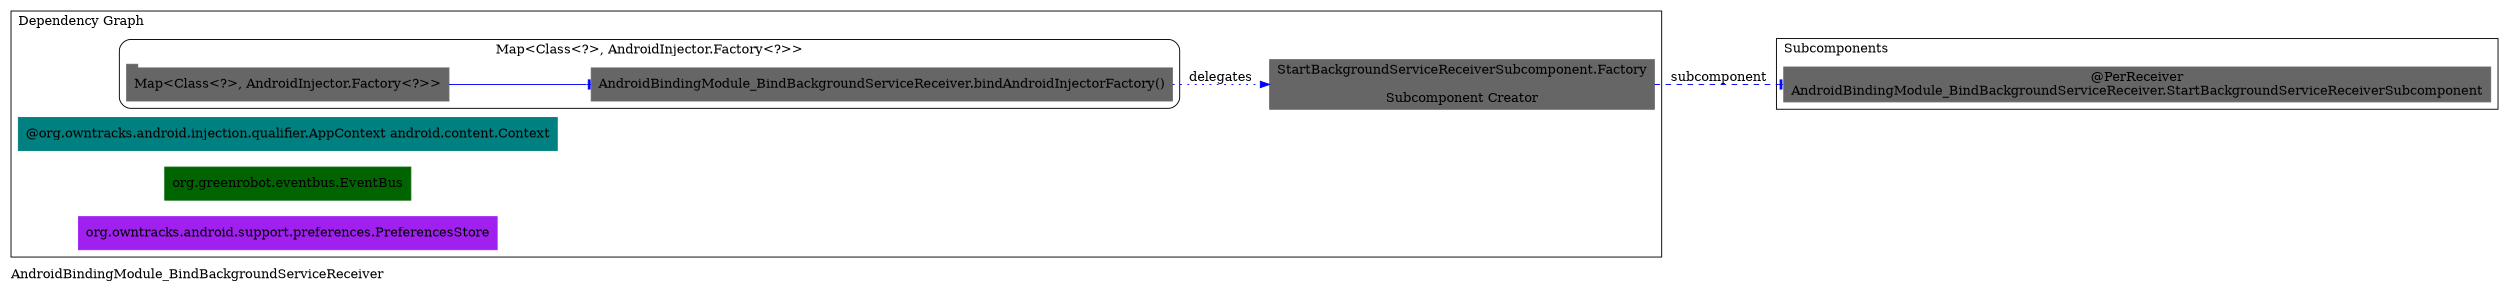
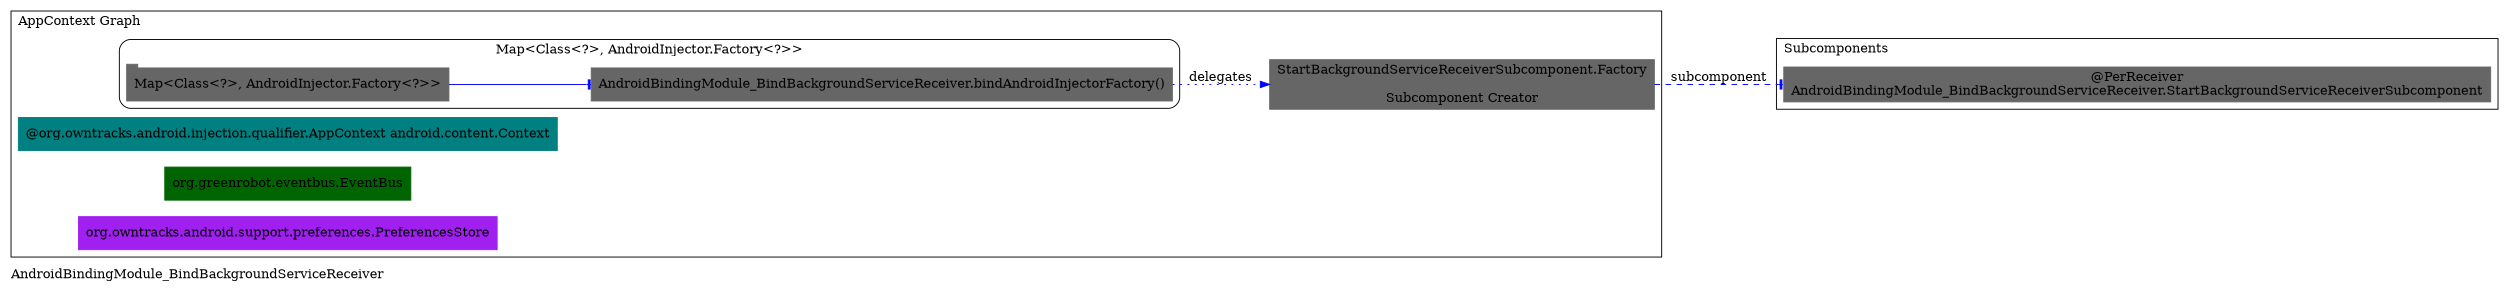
(81, 22) -> (79, 22)
